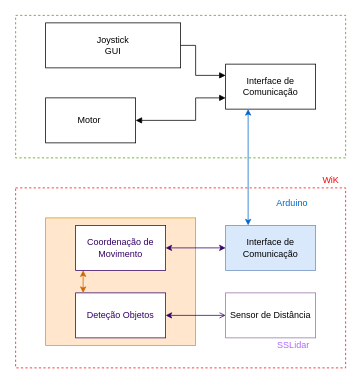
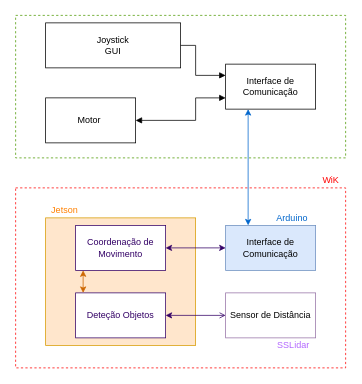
(293, 203) -> (293, 218)
none -> (64, 210)
